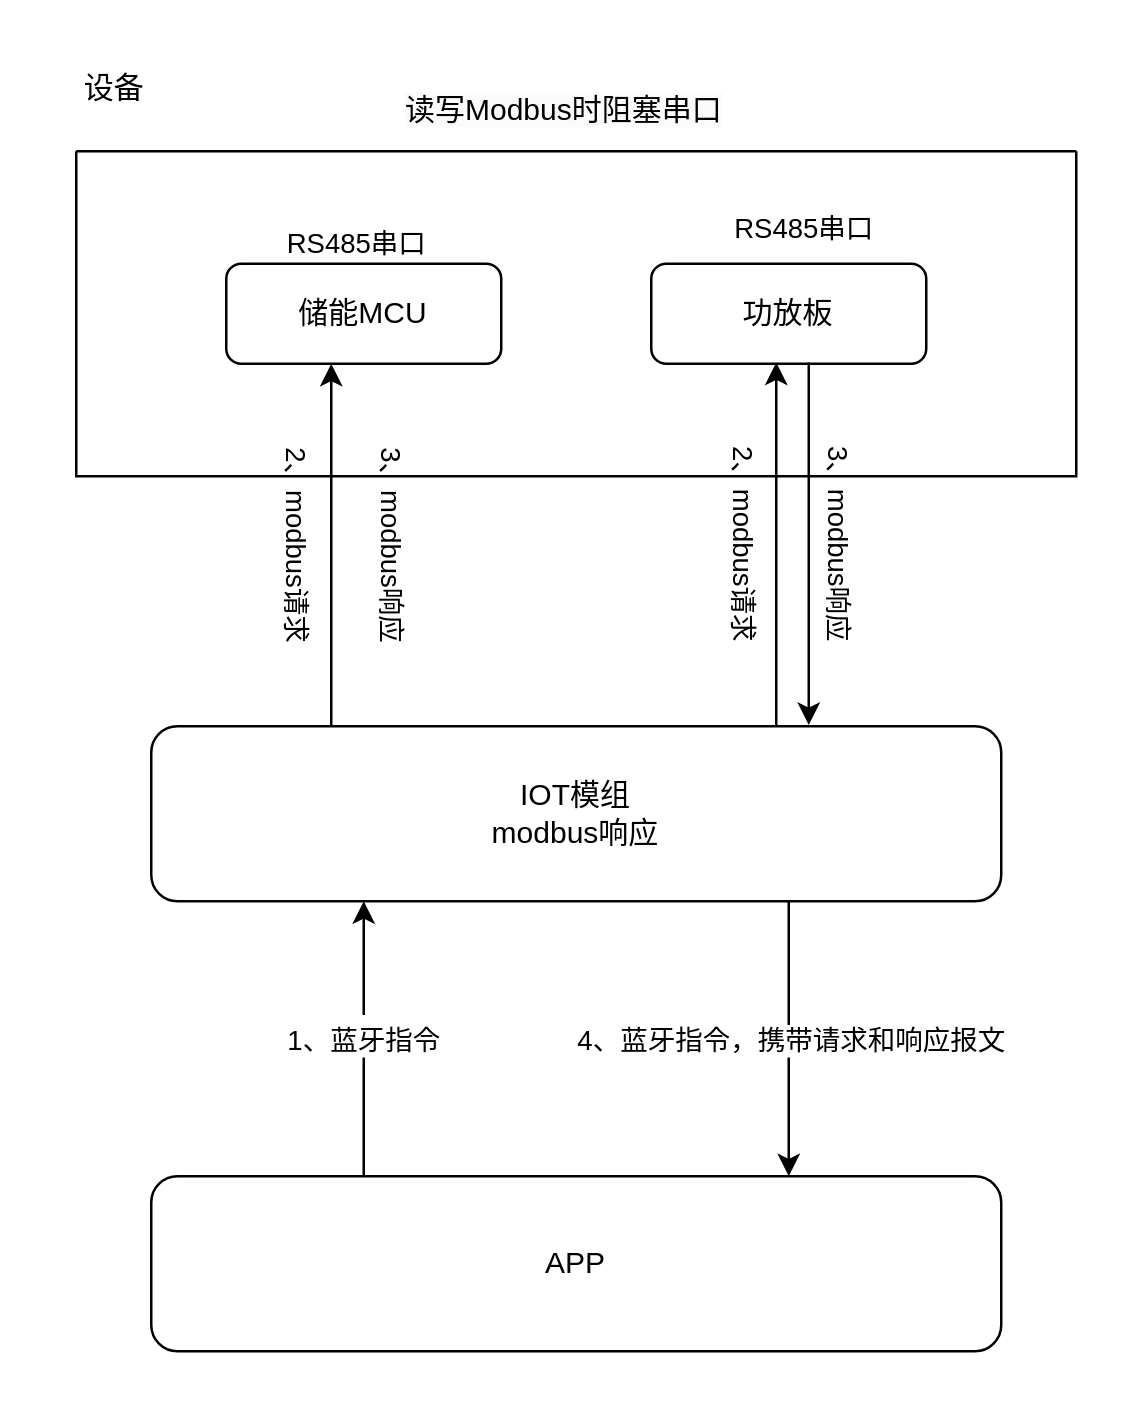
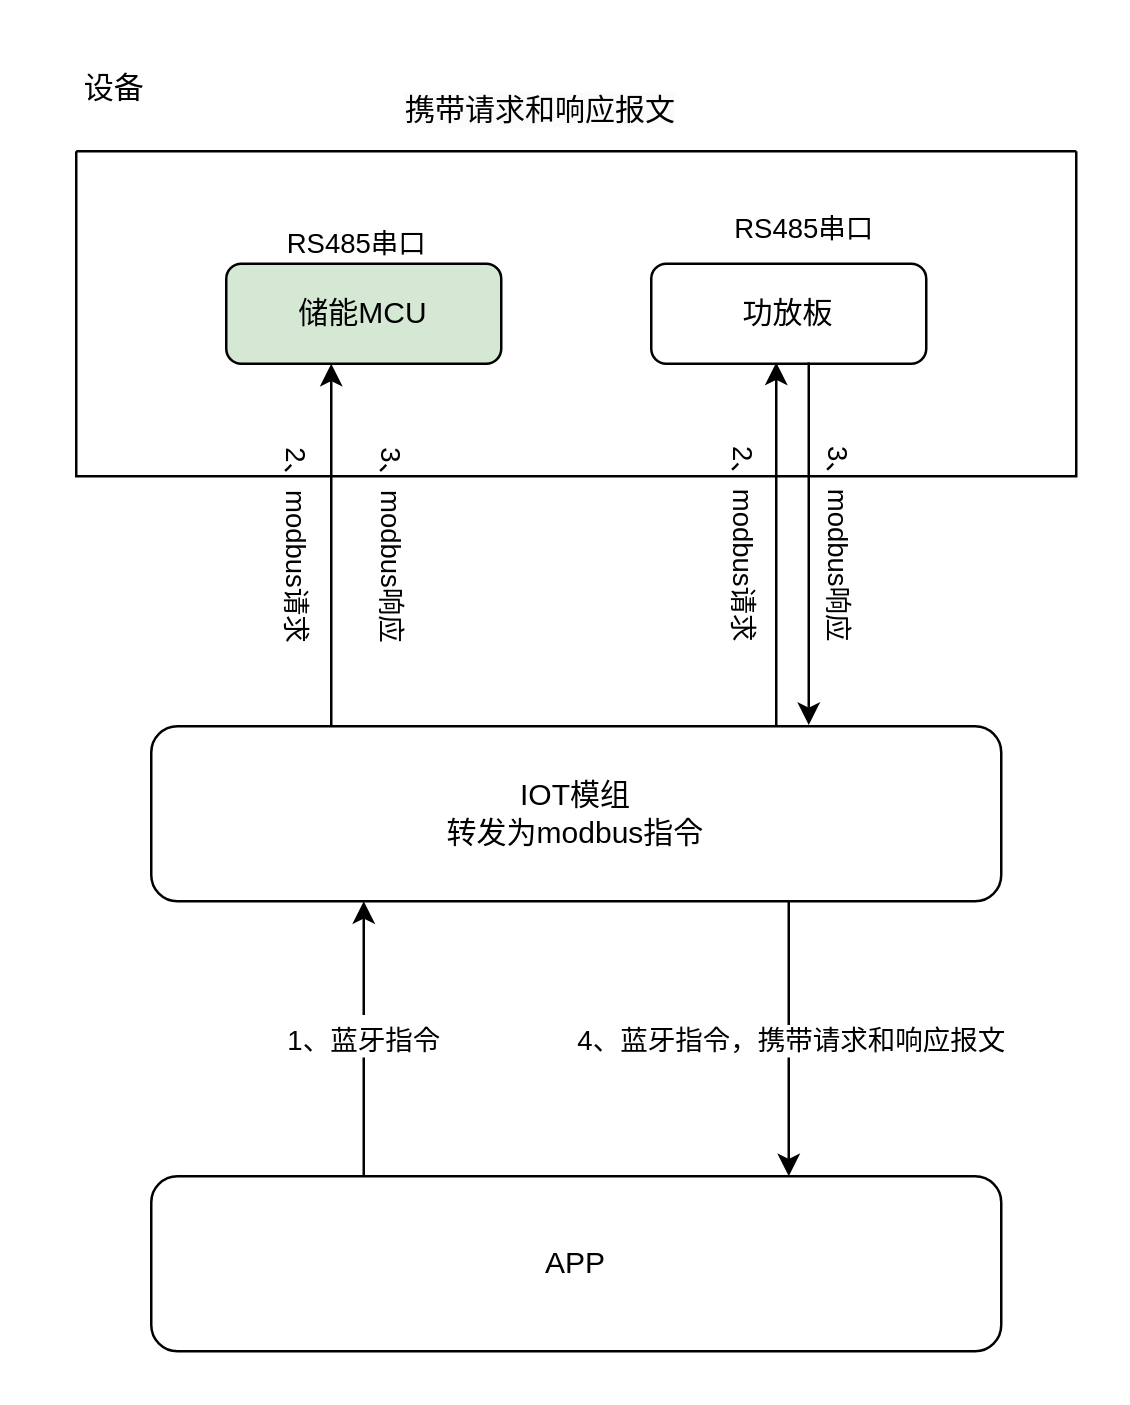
(562, 112) -> (541, 112)
(364, 314) -> (364, 314)
(576, 814) -> (576, 814)
